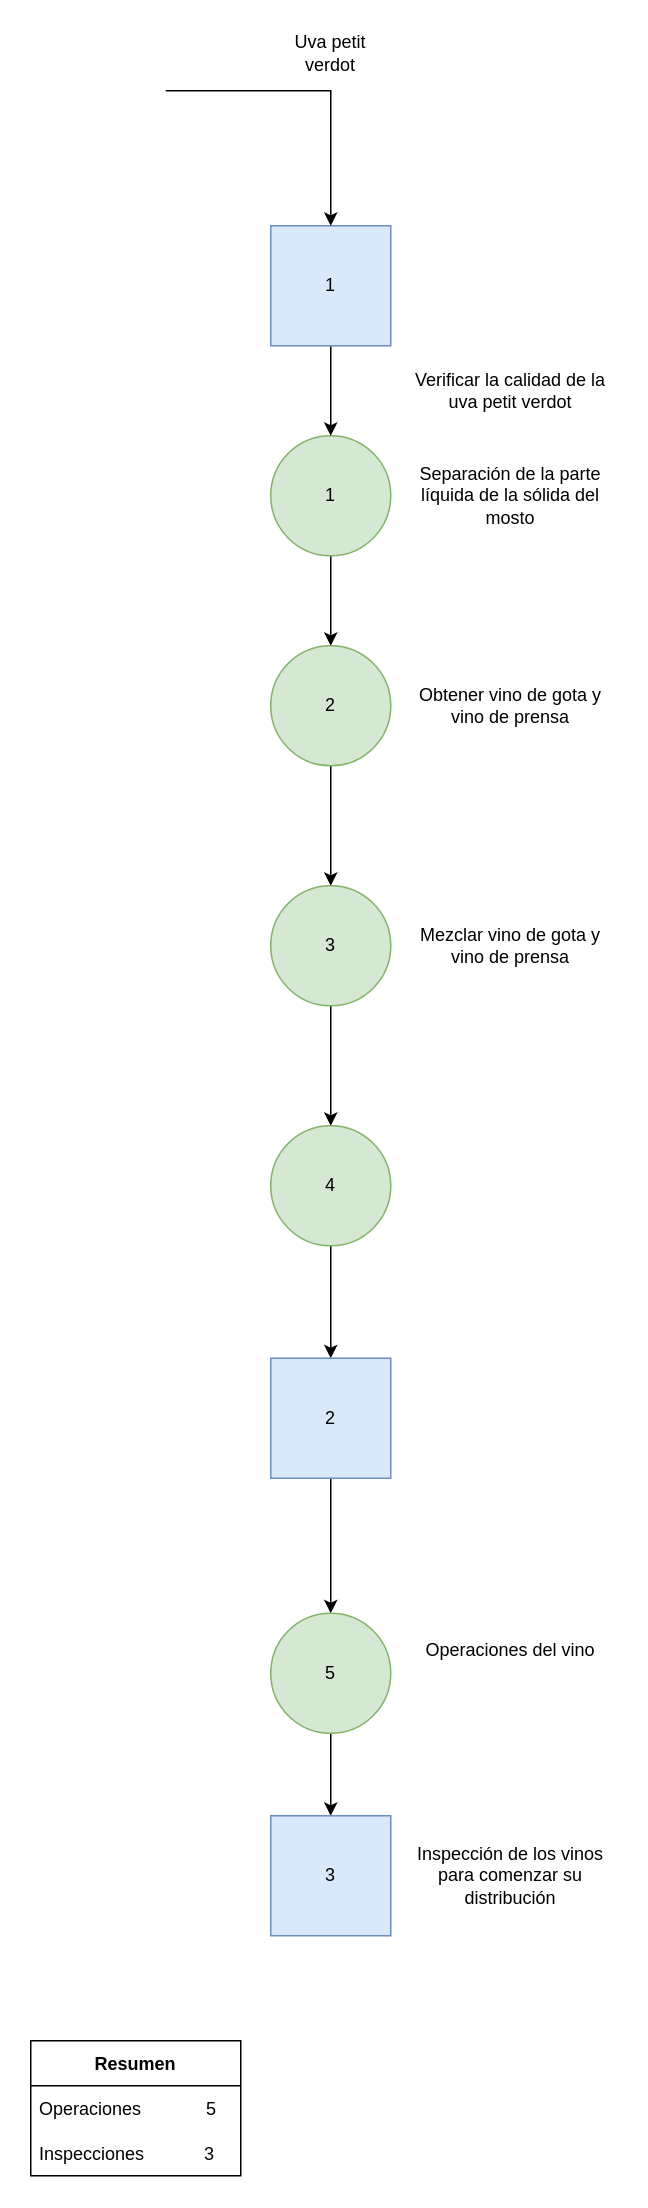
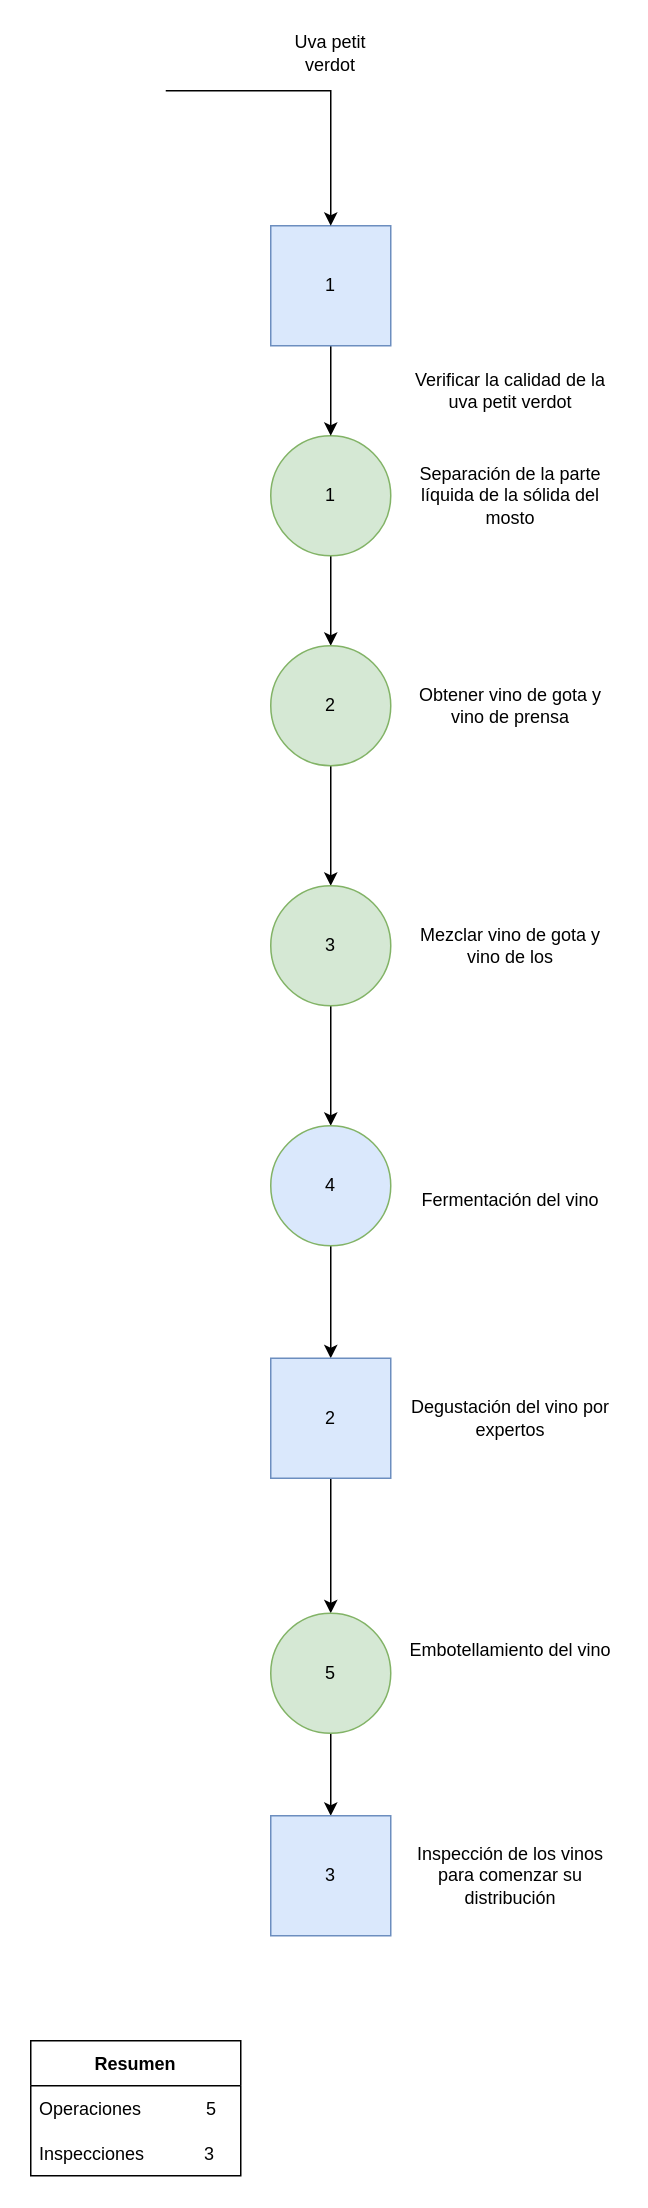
(511, 946) -> (511, 946)
(331, 1186) -> (331, 1186)
none -> (511, 1201)
none -> (511, 1418)
(511, 1651) -> (511, 1651)
